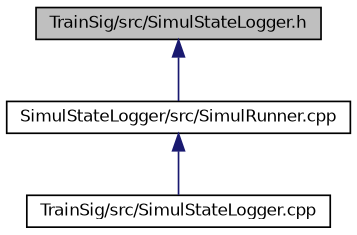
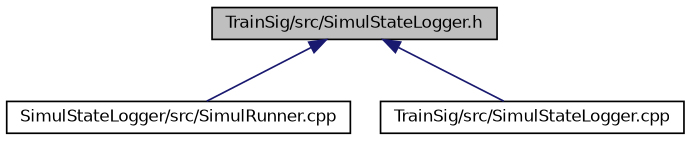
(179, 173) -> (451, 74)
